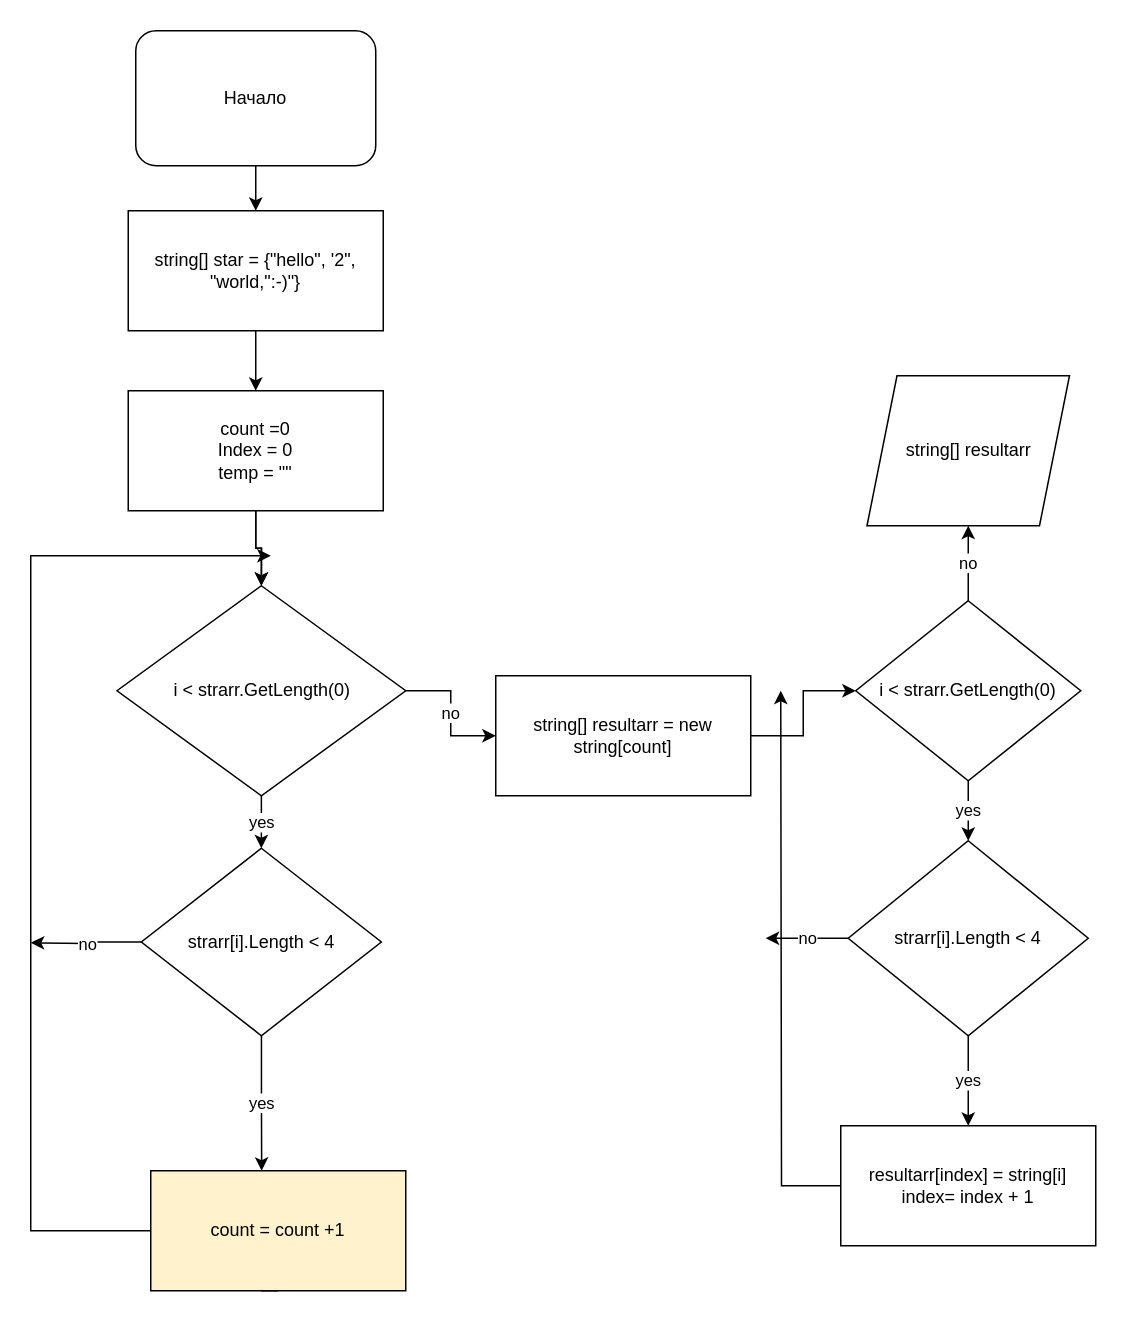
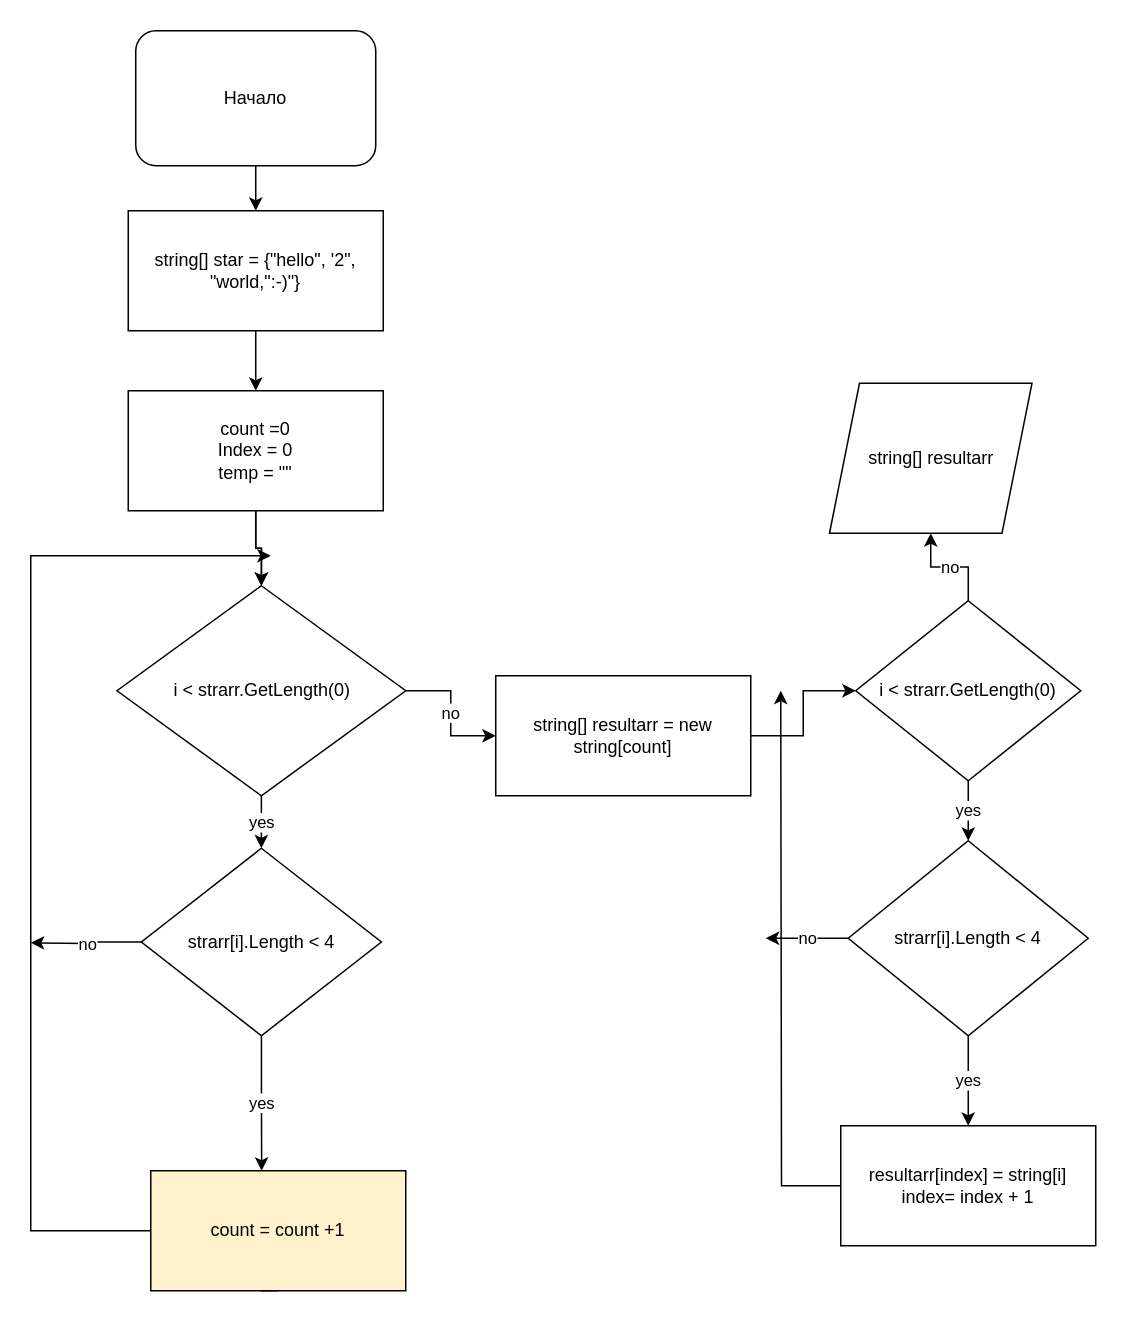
(968, 451) -> (931, 458)
